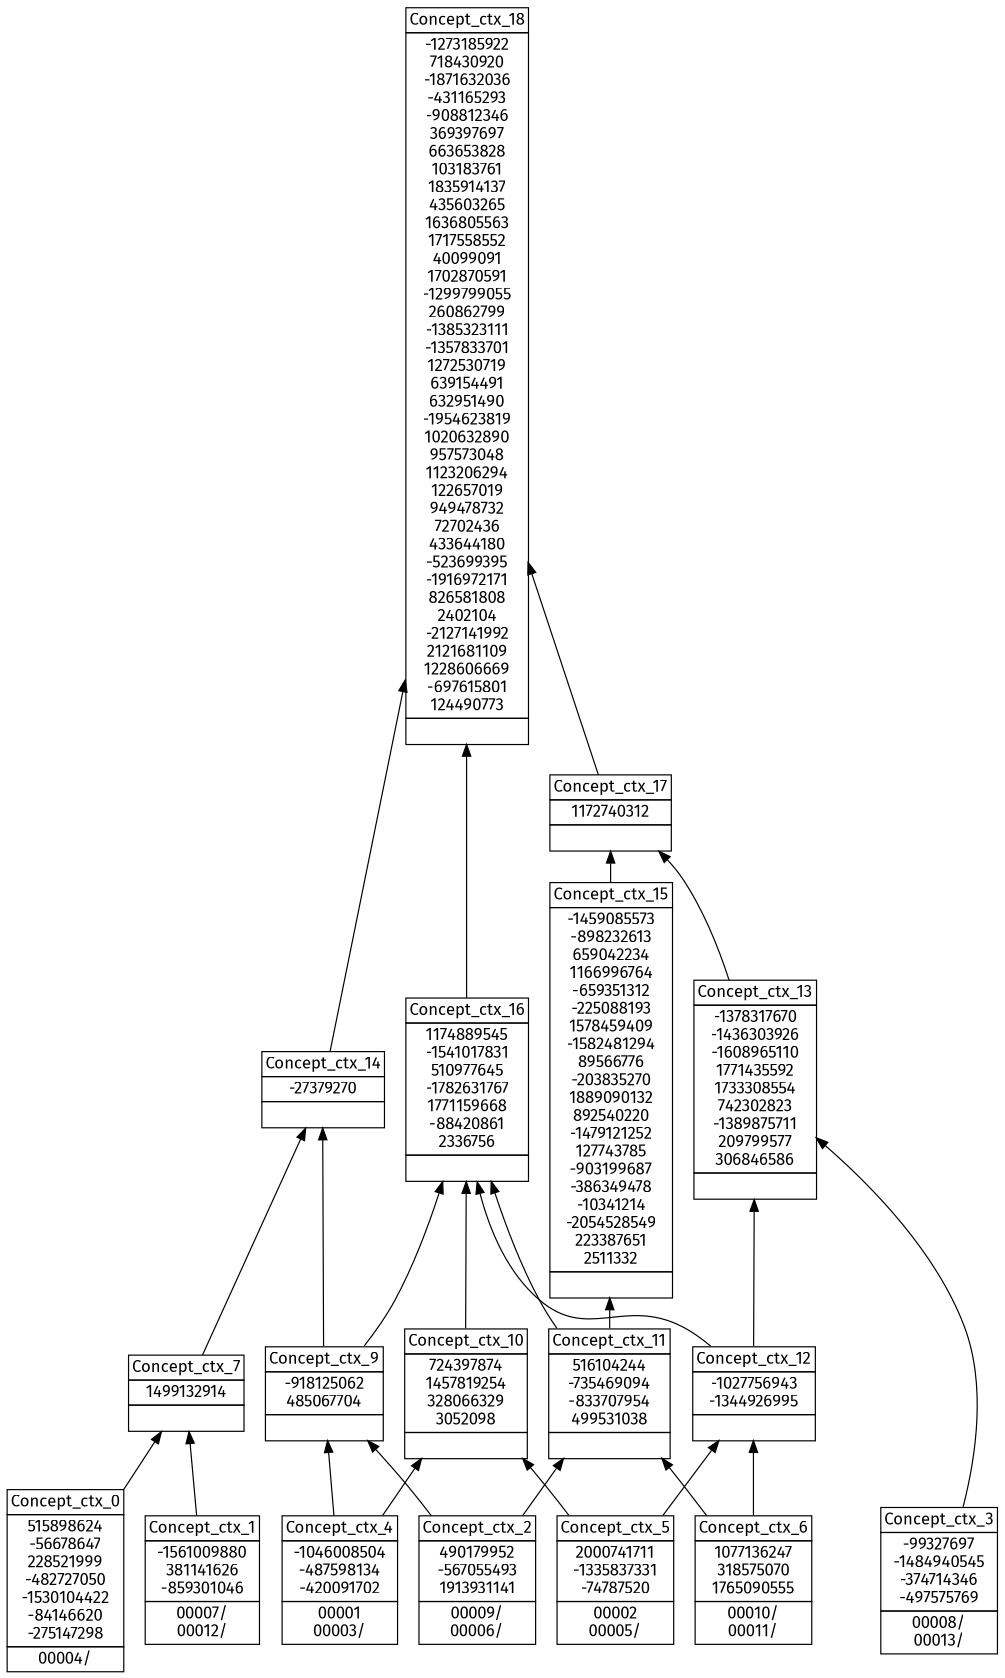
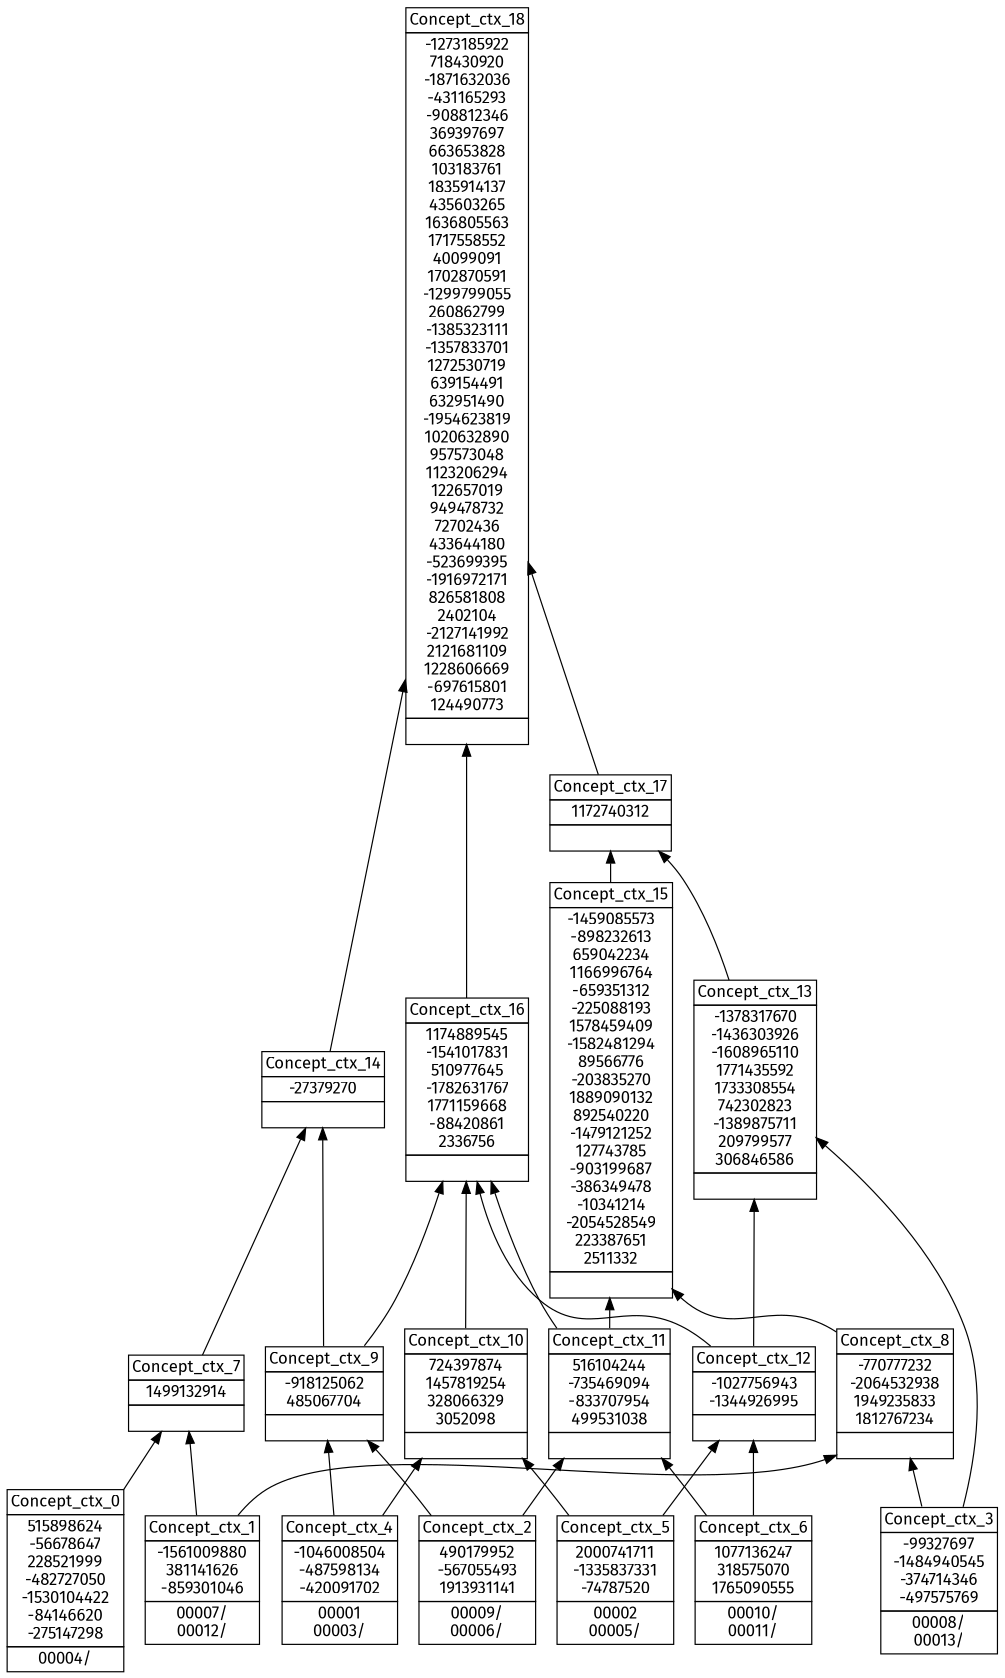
none -> (895, 1393)
